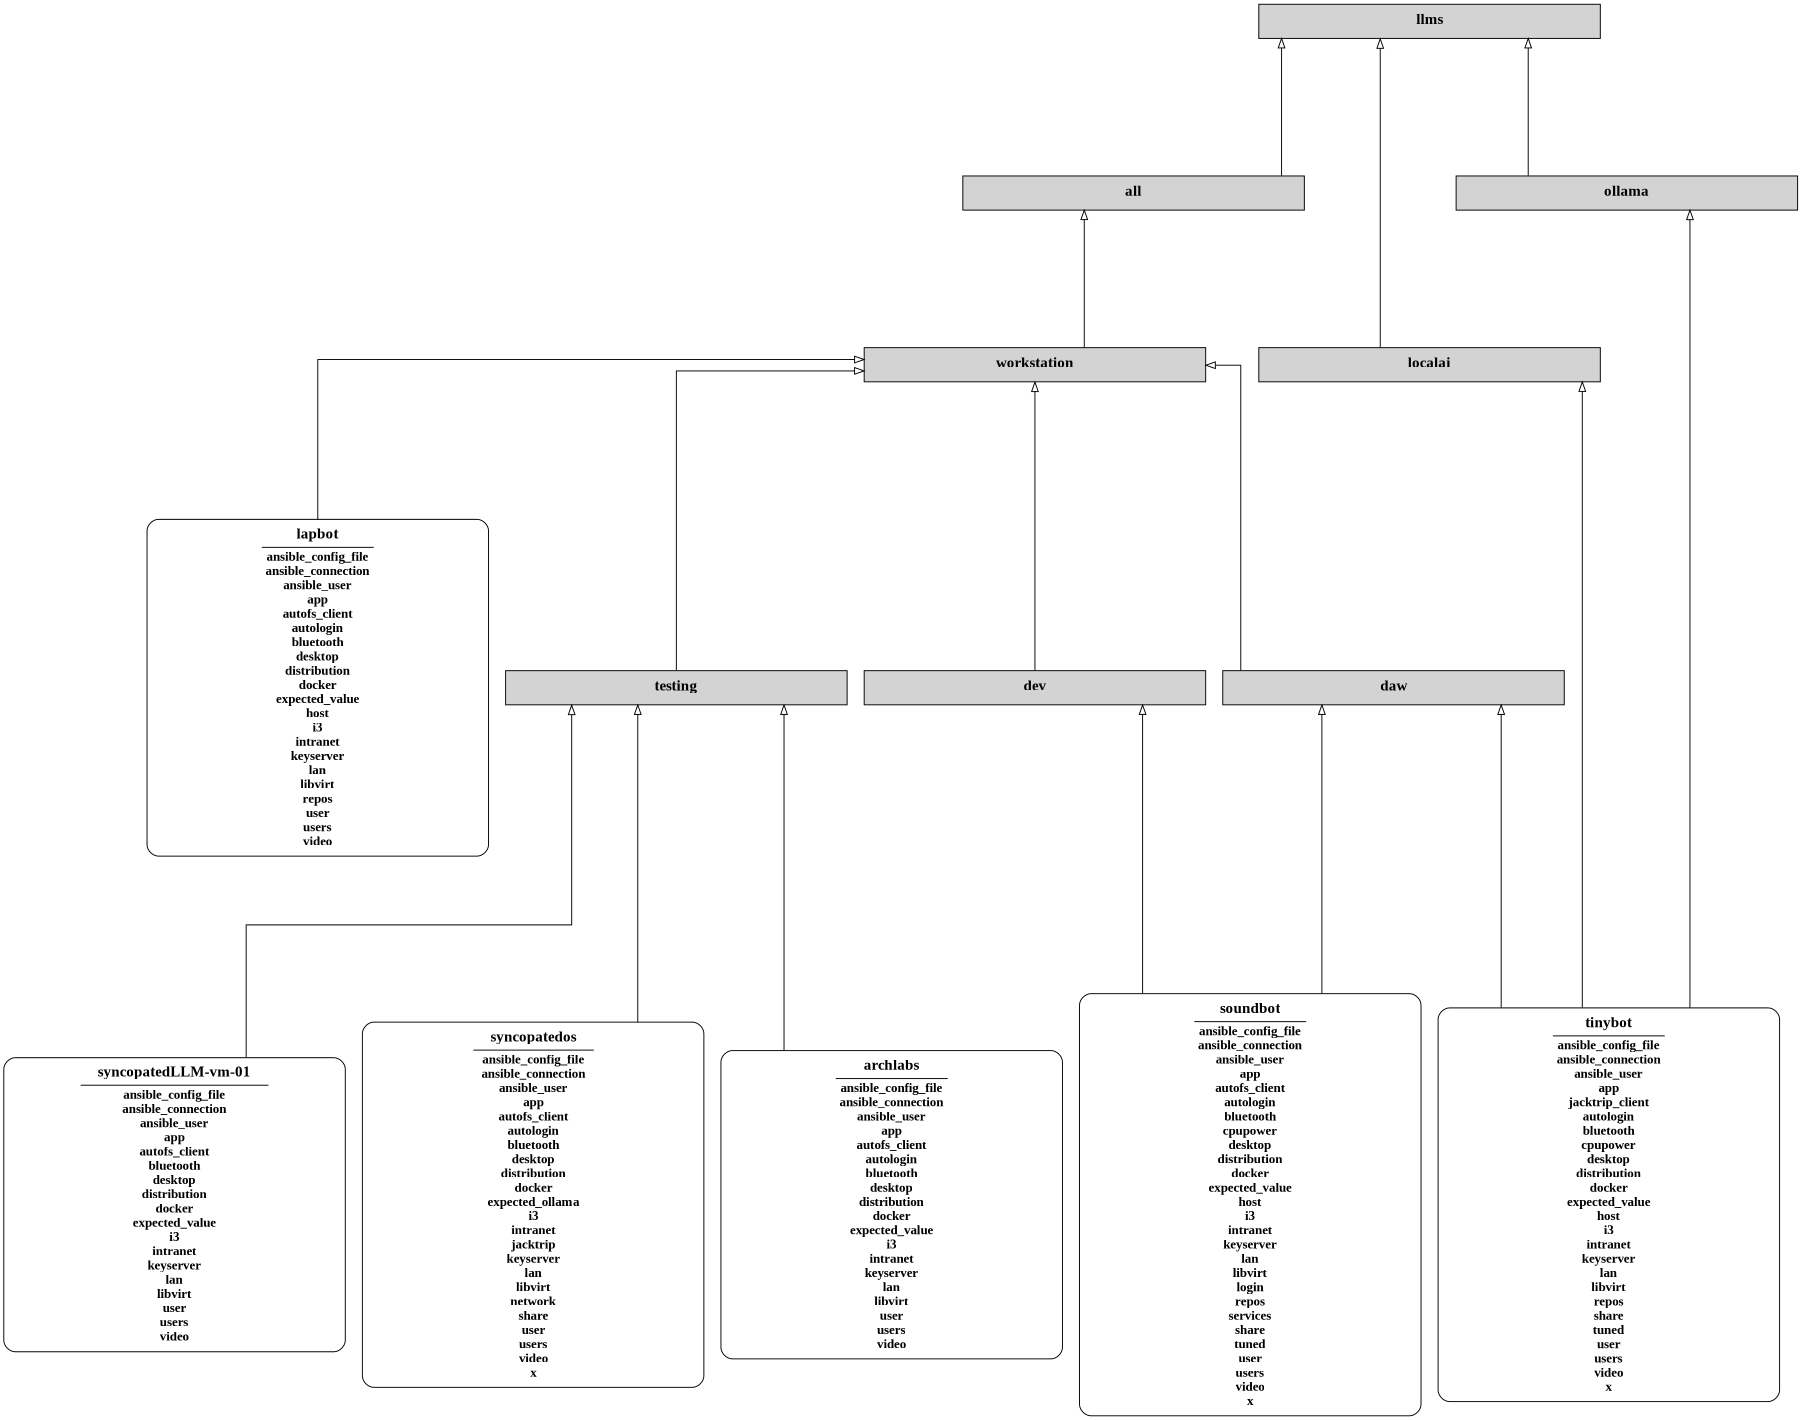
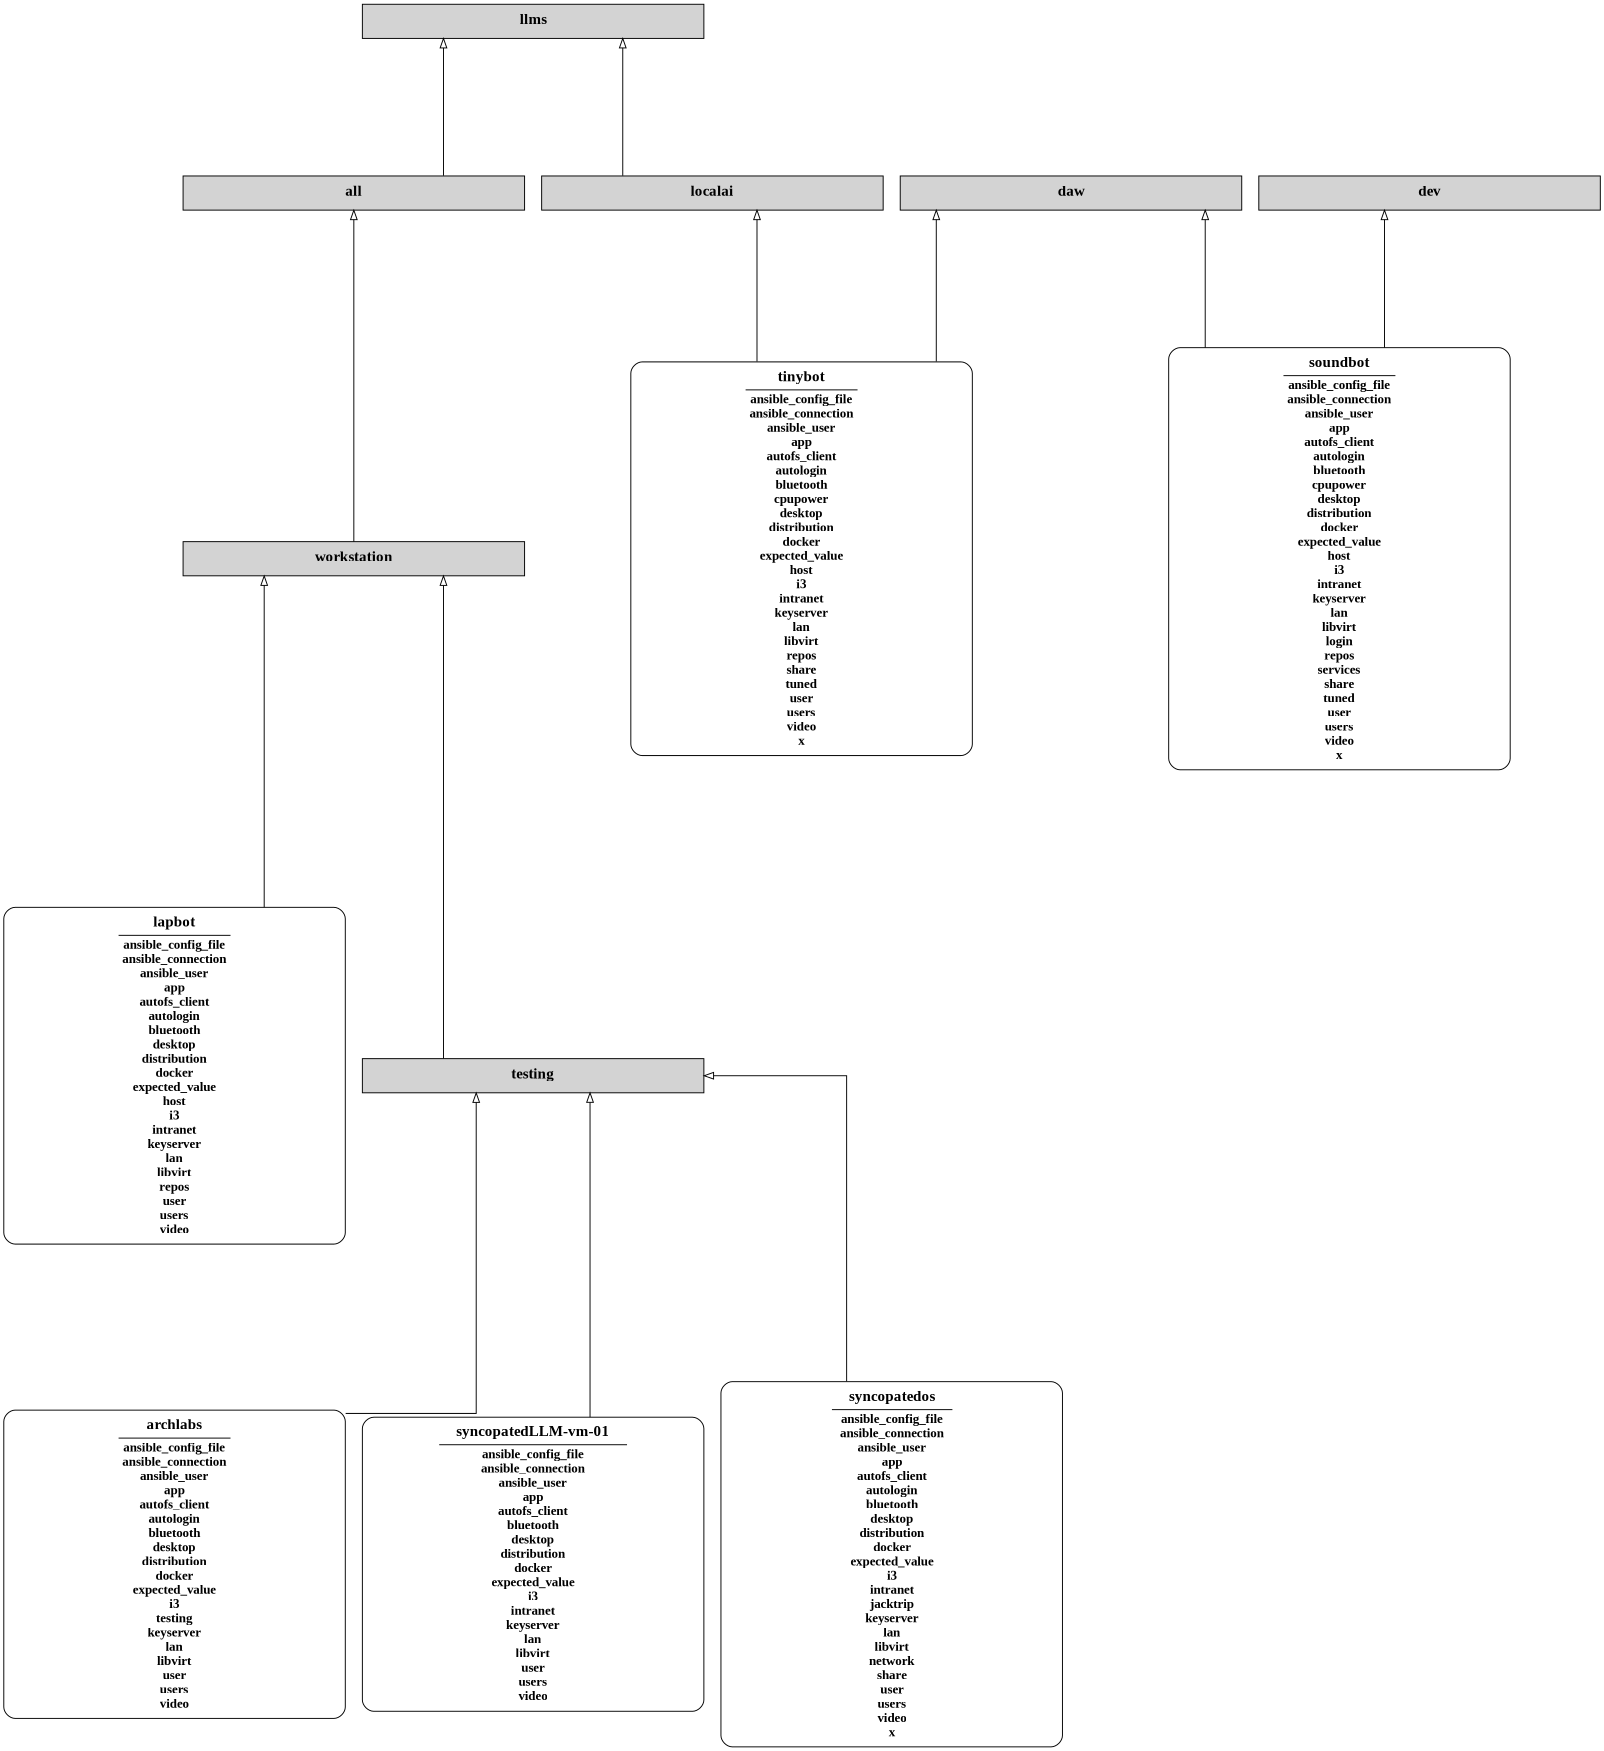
(1627, 193) -> none
(1241, 505) -> none
(1035, 531) -> none
(1609, 1102) -> (802, 456)
(534, 1202) -> (892, 1561)
(892, 1259) -> (175, 1618)
